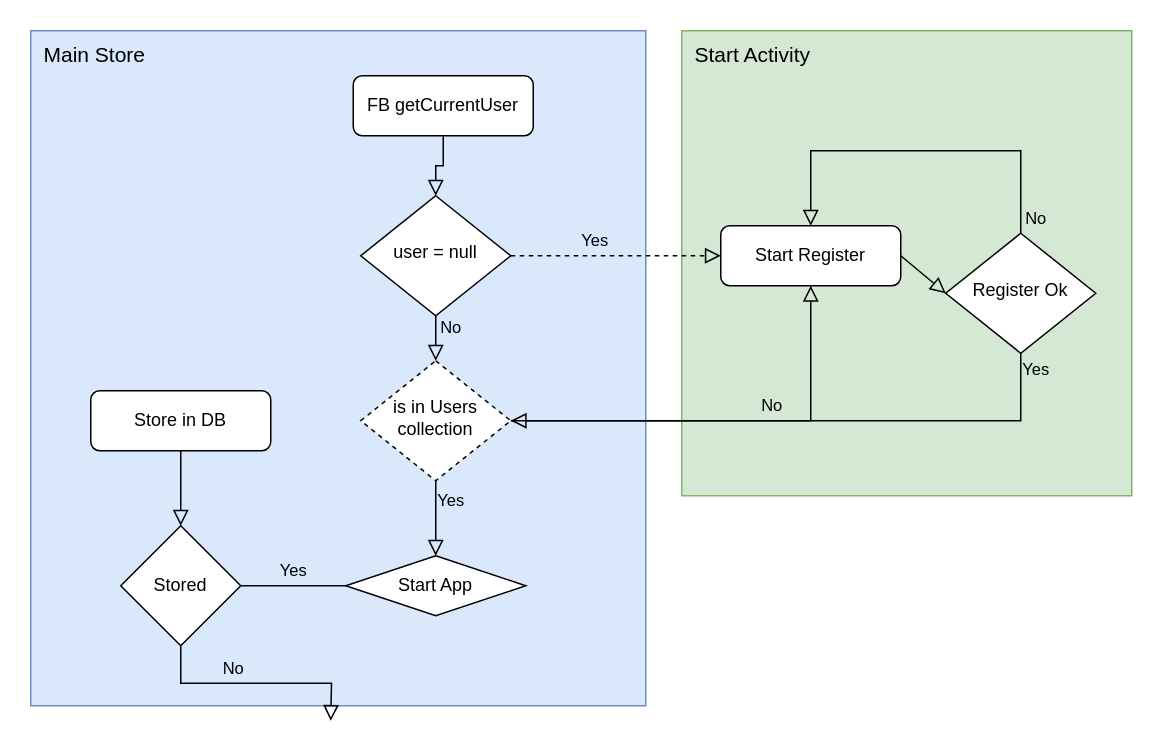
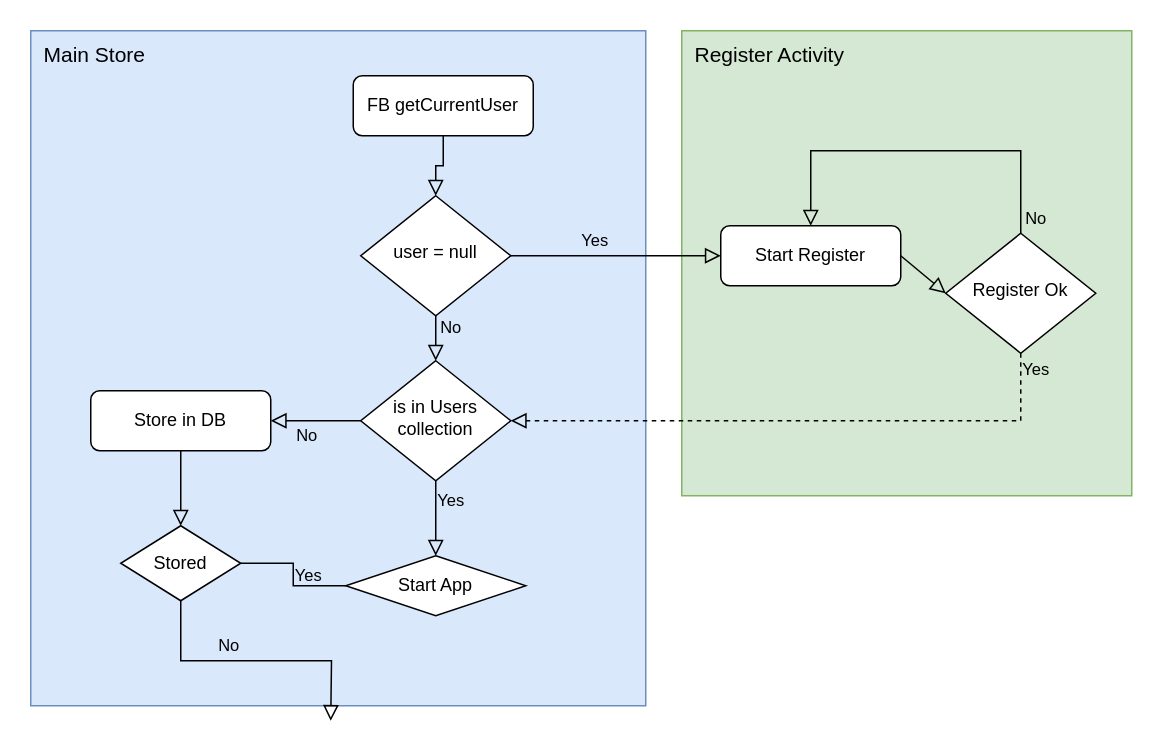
(769, 55) -> (784, 55)
(609, 256) -> (609, 256)
(811, 359) -> (323, 421)
(436, 421) -> (436, 421)
(949, 421) -> (949, 421)
(181, 586) -> (181, 563)
